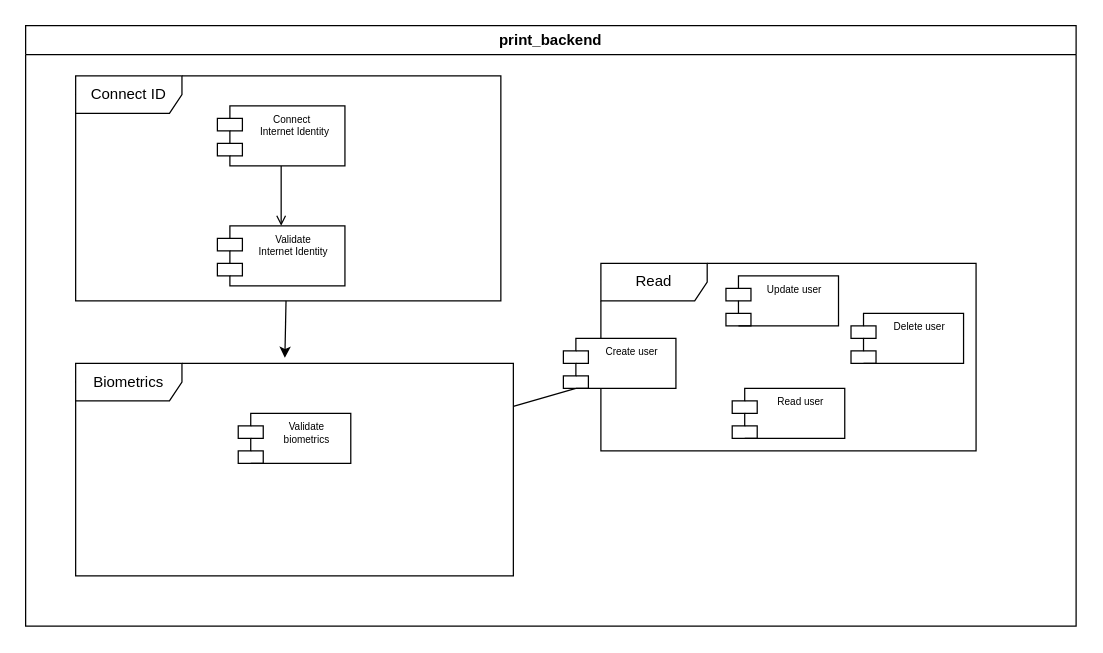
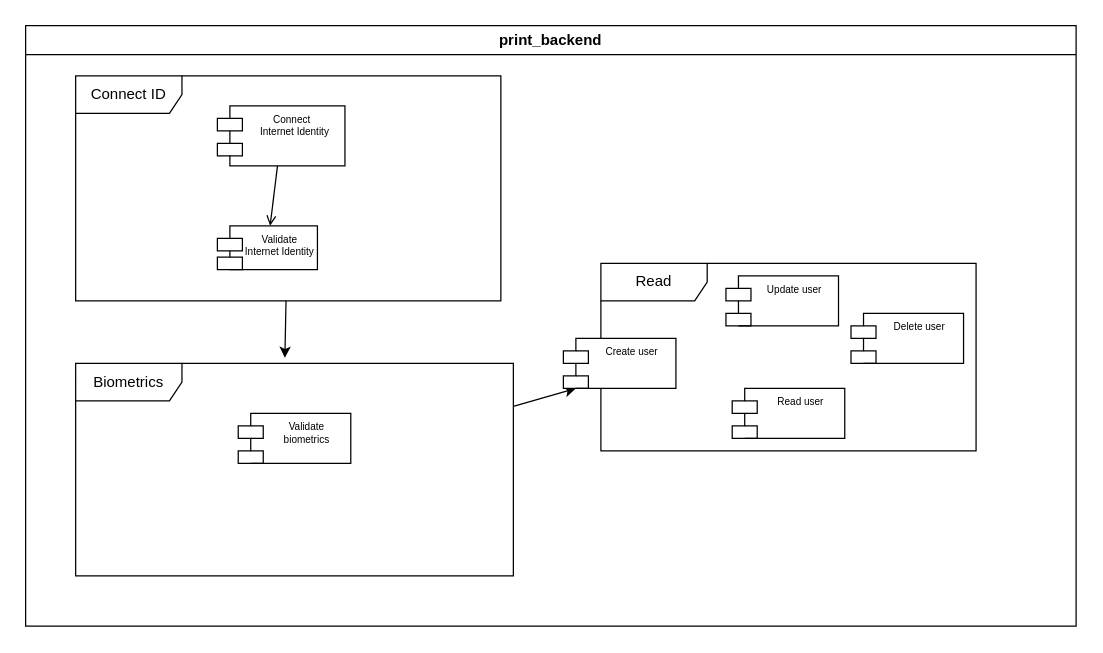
(281, 256) -> (267, 248)
(569, 390) -> (566, 391)
